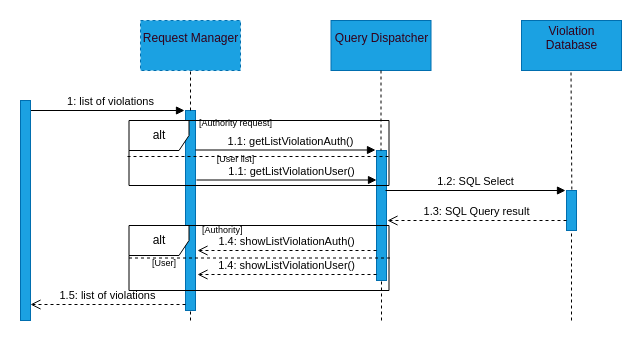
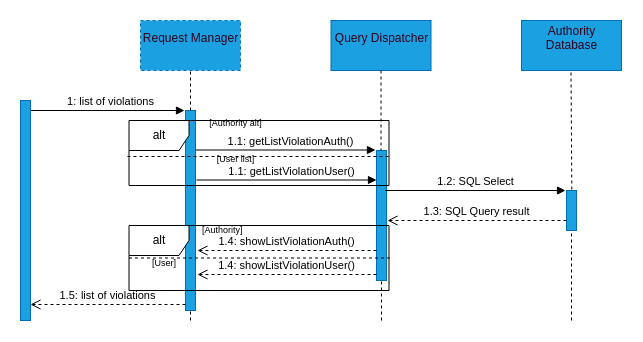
(572, 46) -> (572, 46)
(236, 123) -> (236, 123)
